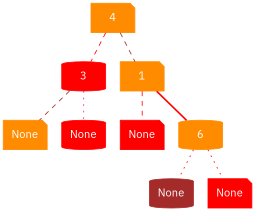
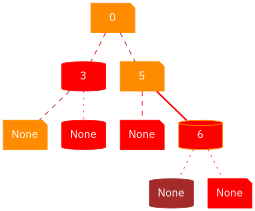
(113, 18) -> (113, 18)
(142, 76) -> (142, 76)
(201, 135) -> (201, 135)
